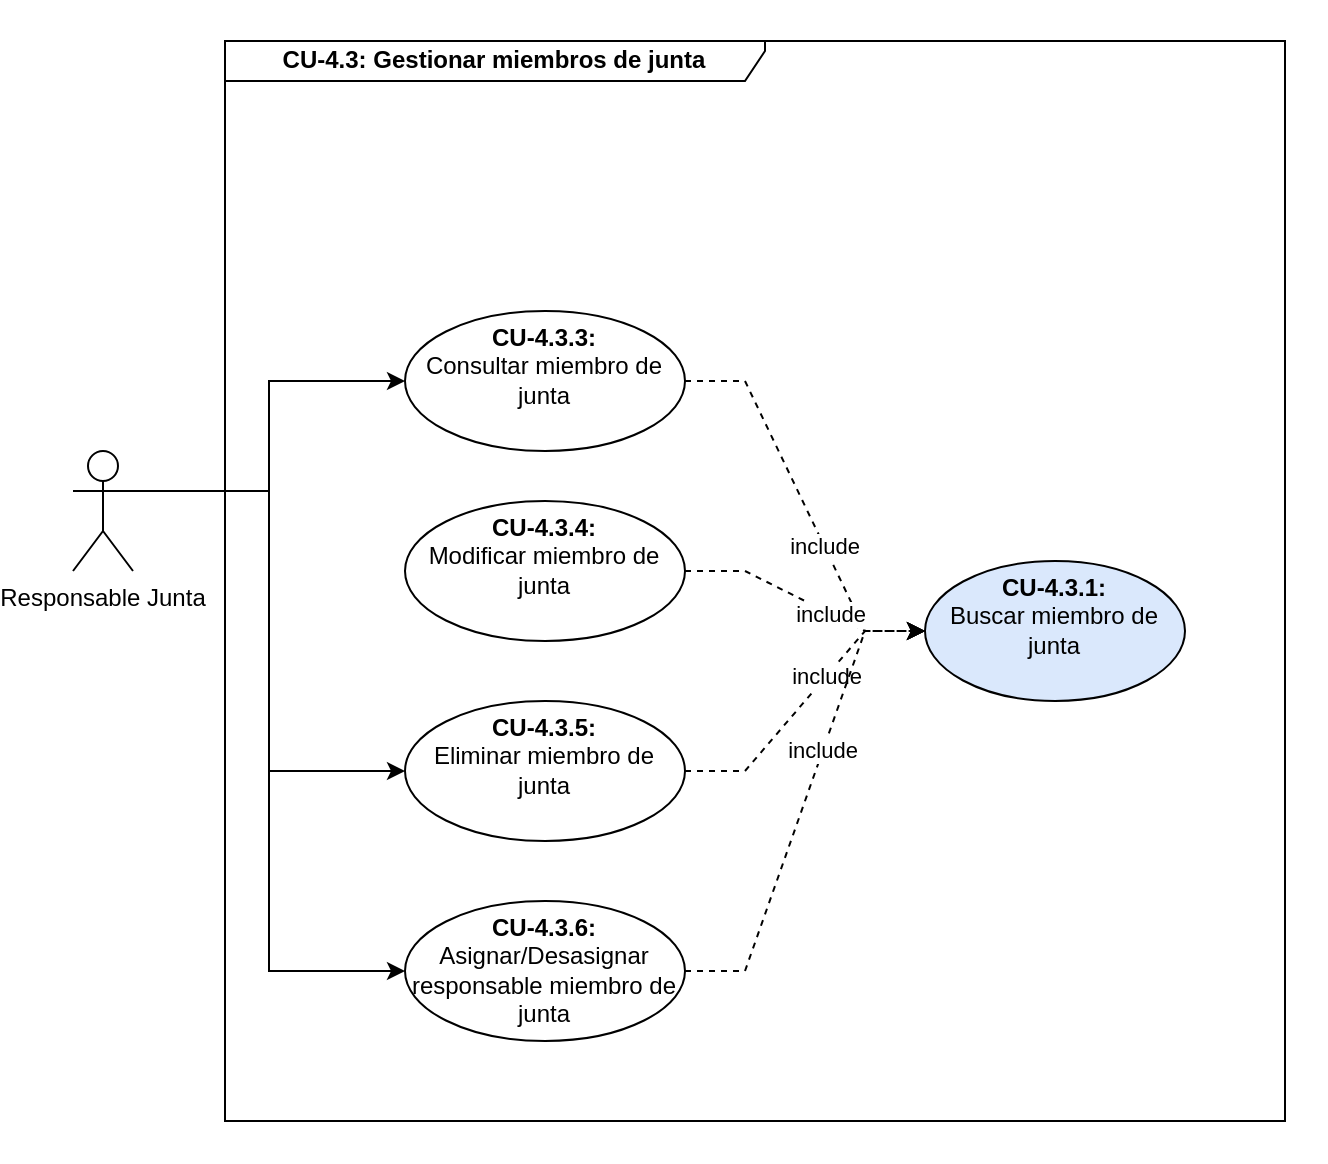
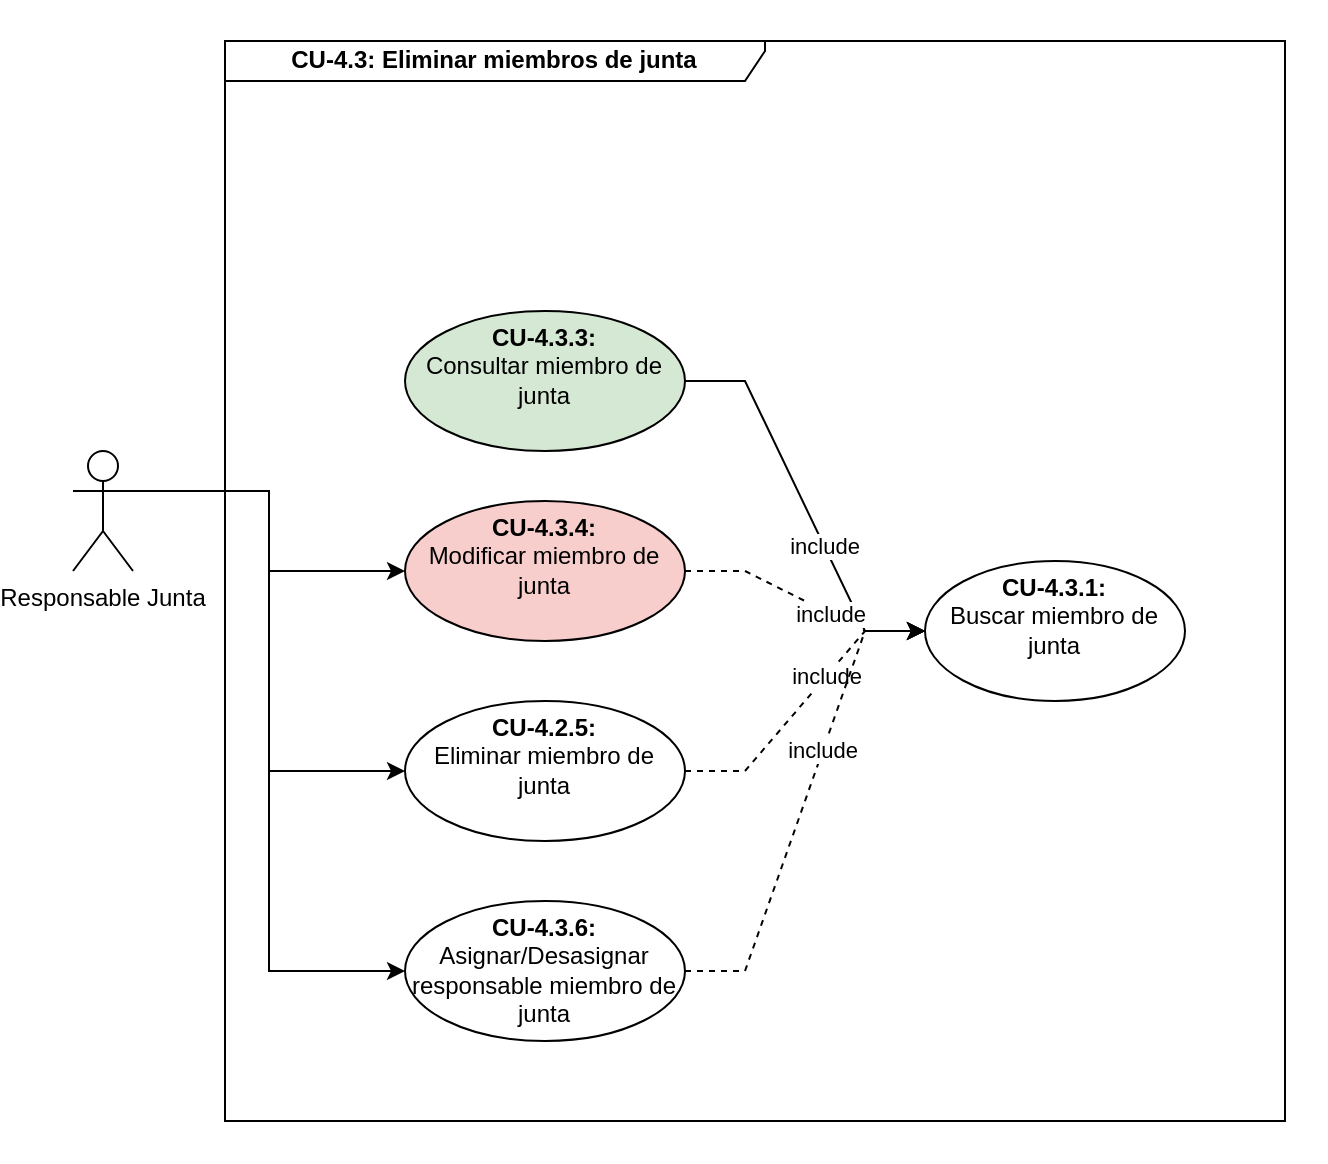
(495, 61) -> (495, 61)
(277, 381) -> (332, 571)
(545, 381) -> (545, 381)
(770, 432) -> (770, 432)
(545, 571) -> (545, 571)
(1055, 631) -> (1055, 631)
(545, 758) -> (545, 758)
